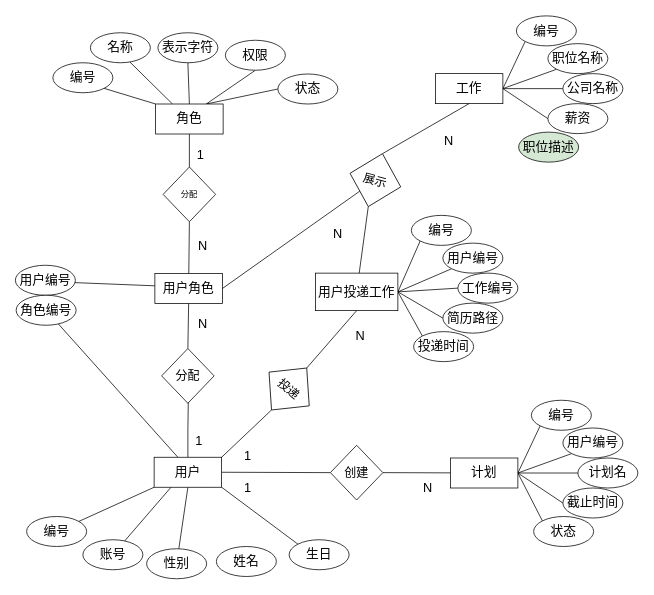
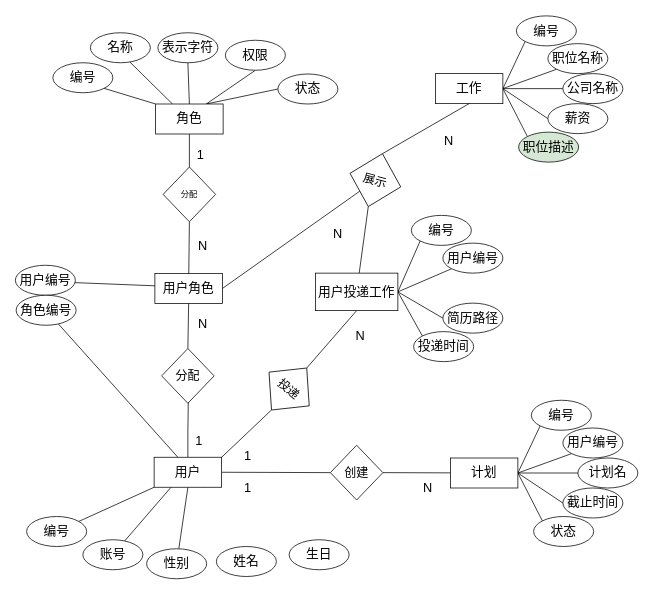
none -> (516, 114)
(488, 288) -> none
(430, 290) -> none
(259, 515) -> none
